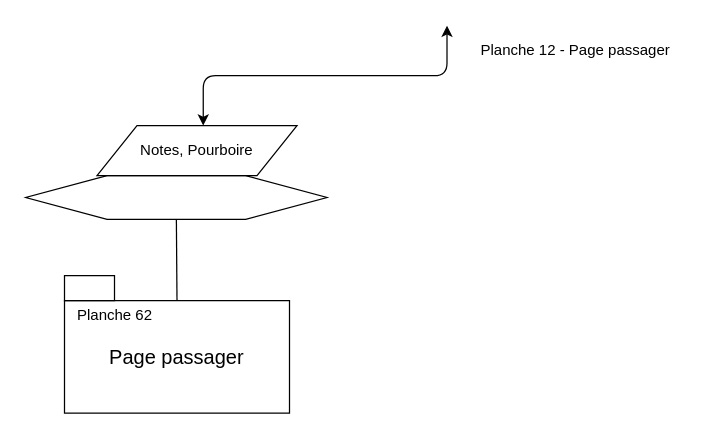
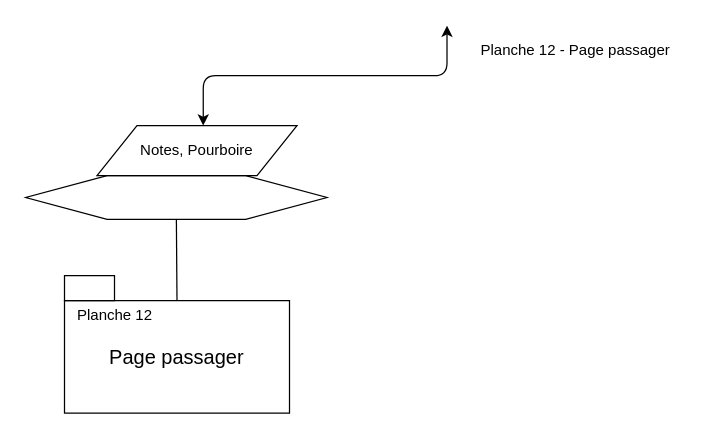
(115, 313) -> (115, 313)
